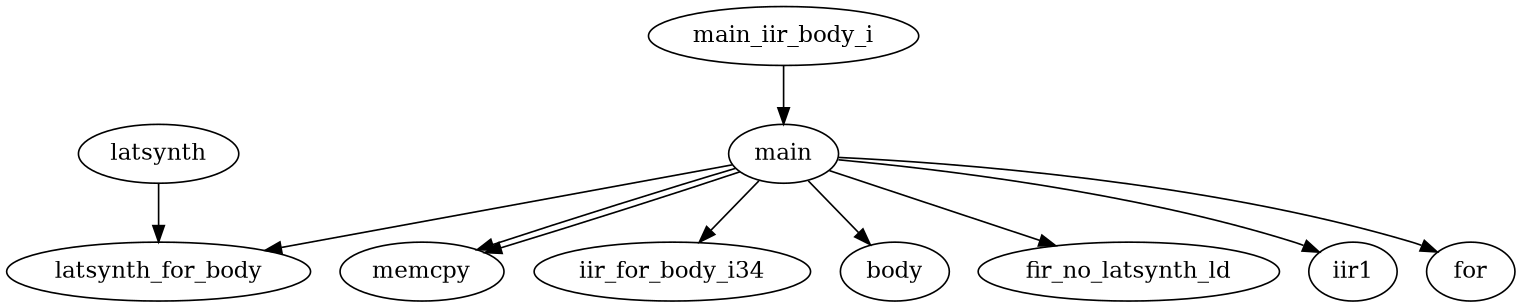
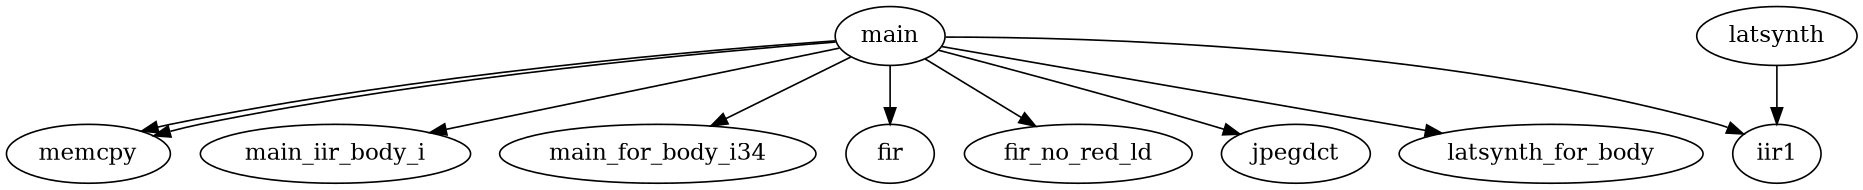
(784, 87) -> (643, 89)
(159, 205) -> (1777, 87)
(672, 272) -> (658, 154)
(895, 272) -> (890, 154)
(1129, 272) -> (1078, 154)
(1471, 272) -> (1296, 154)
